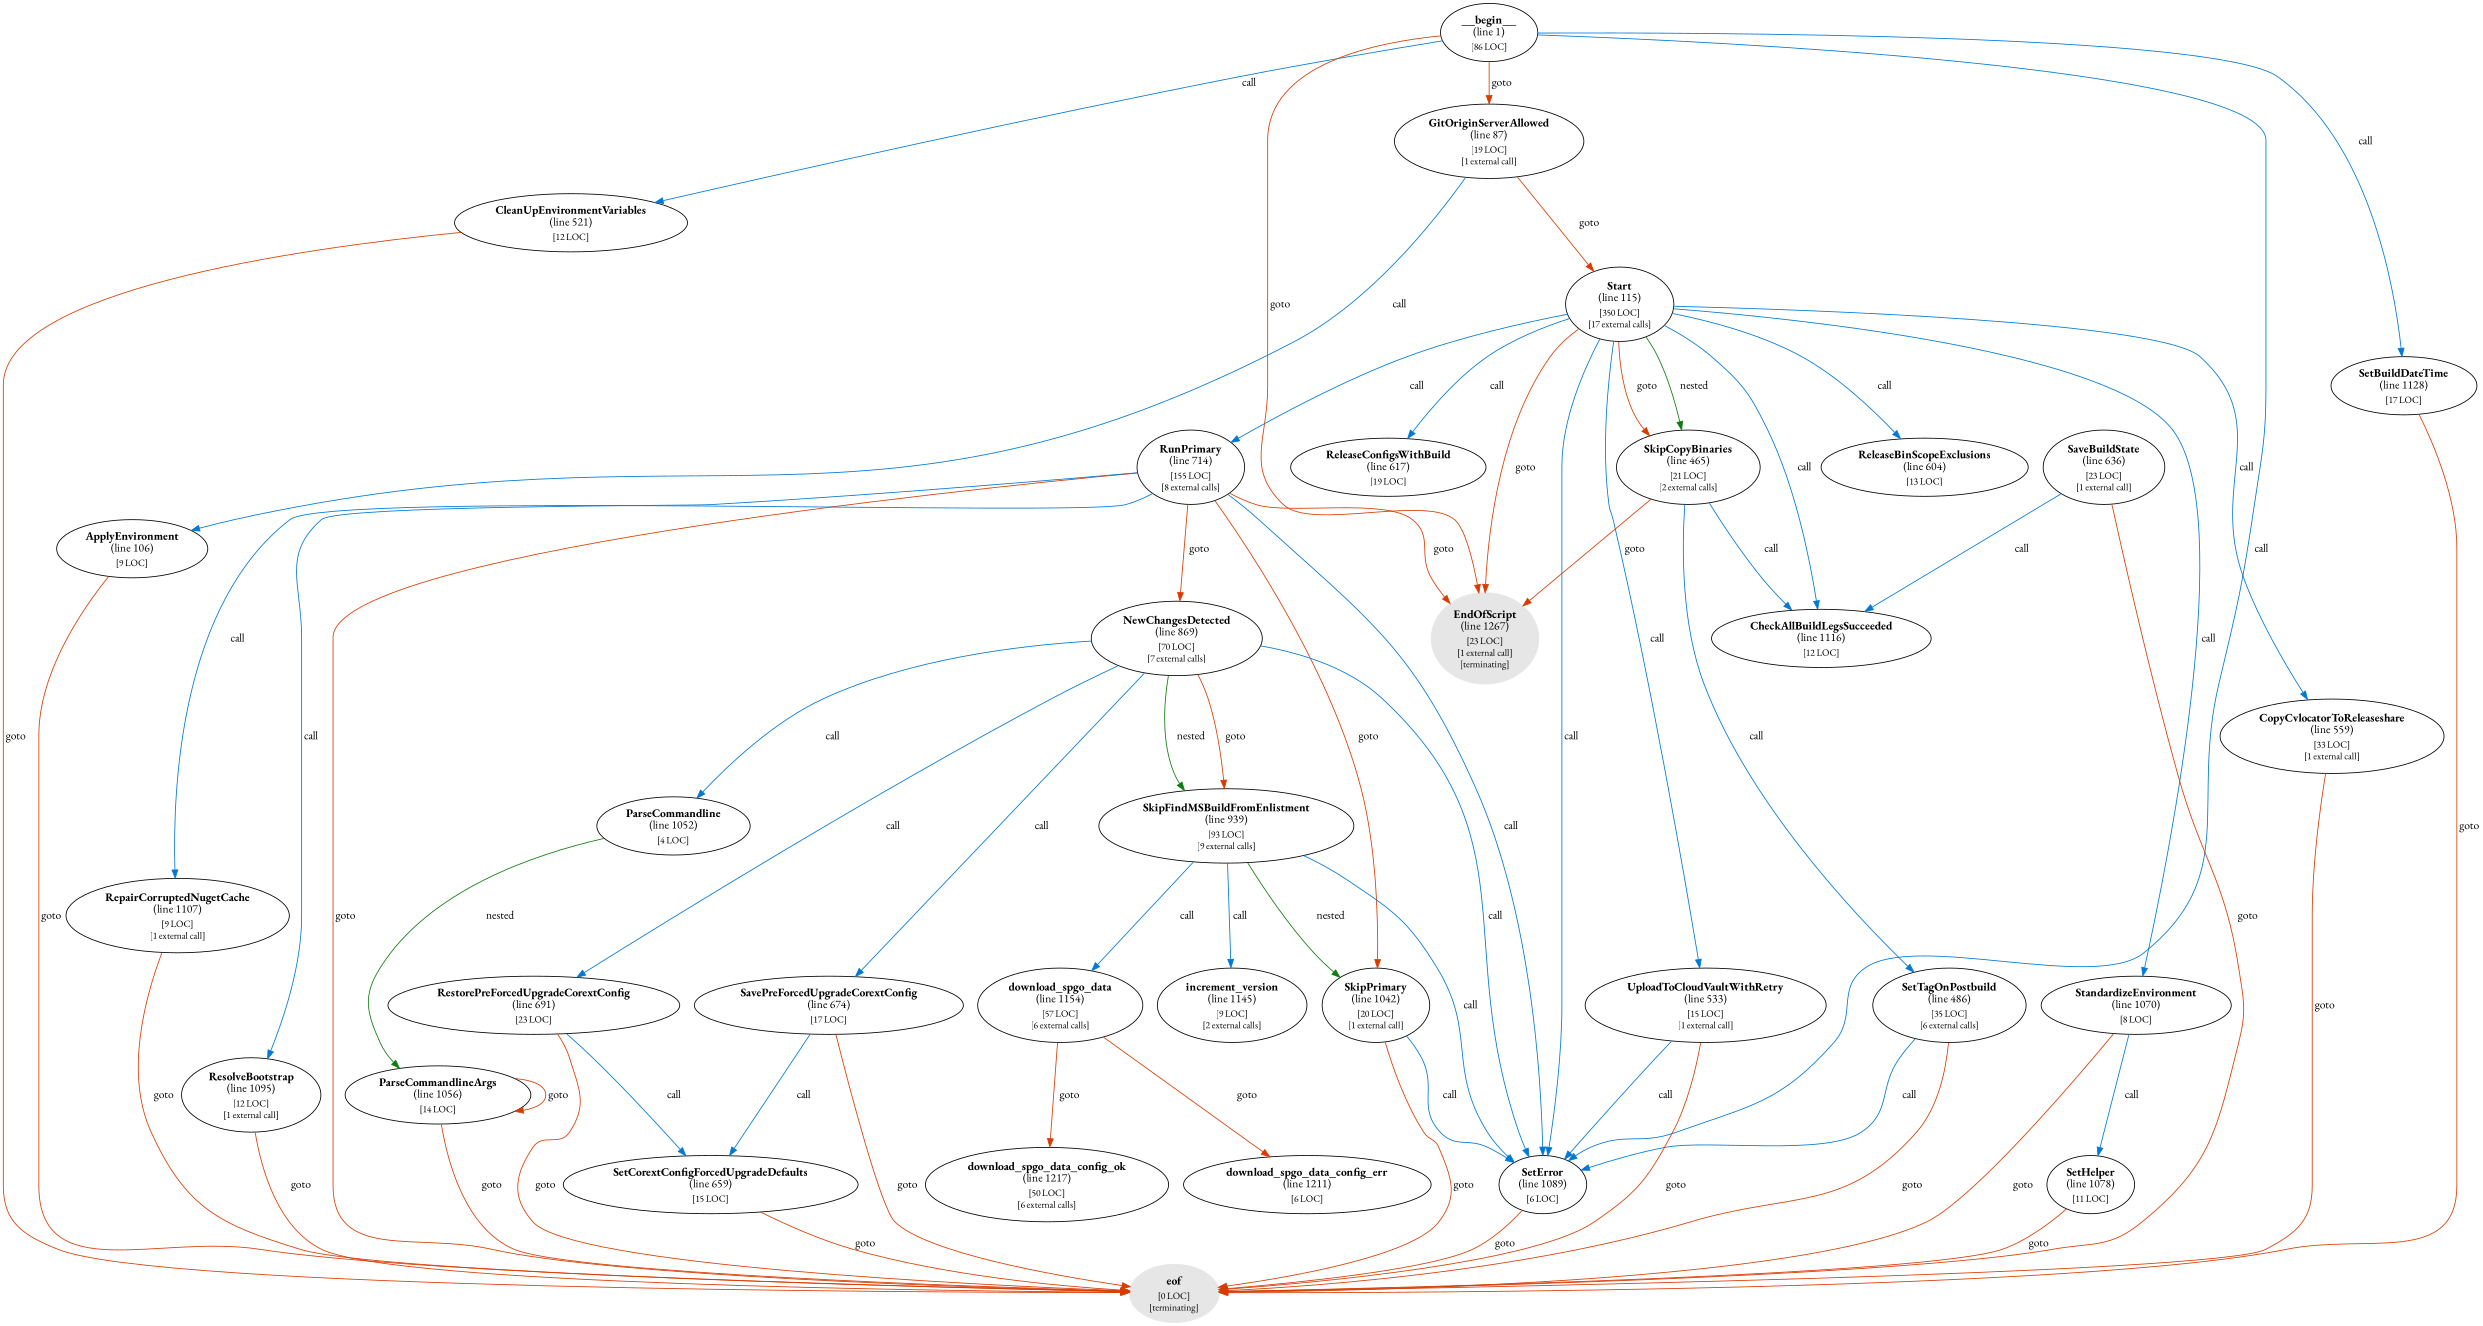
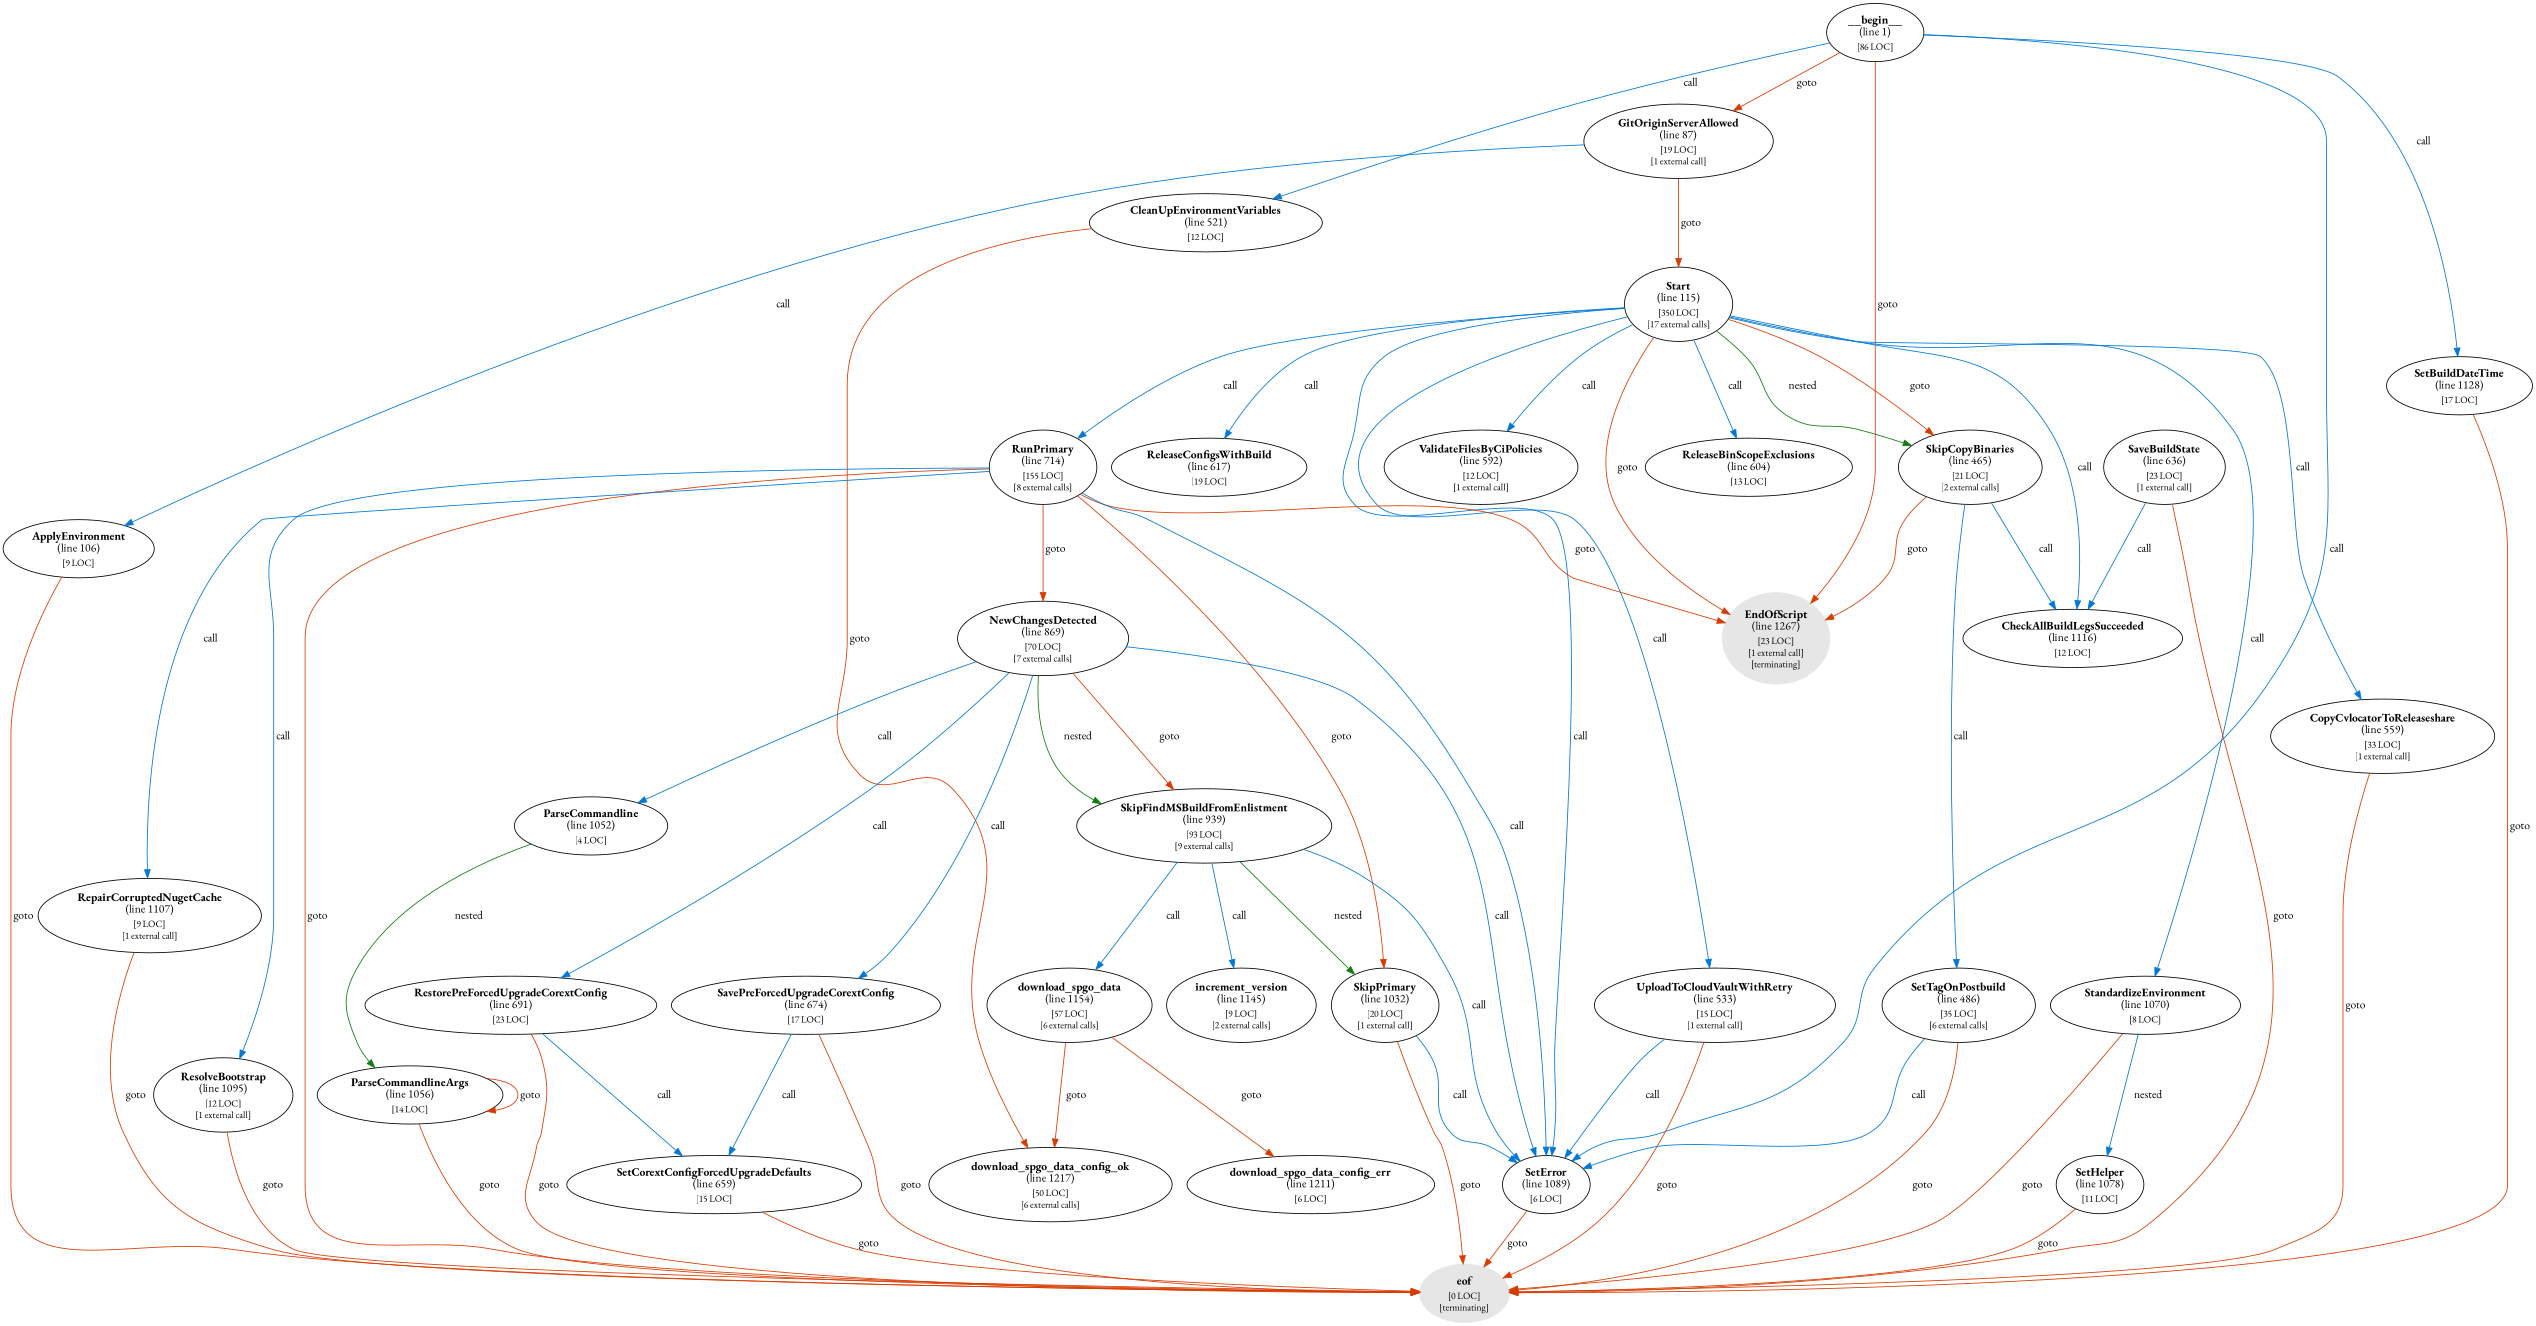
none -> (1481, 467)
(1376, 999) -> (1385, 999)
(2130, 1095) -> (2147, 1095)
(3, 1112) -> (846, 660)
